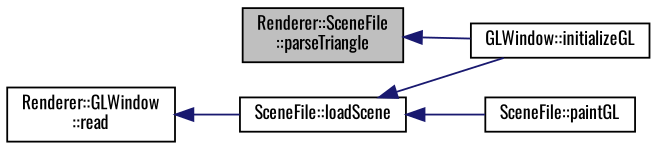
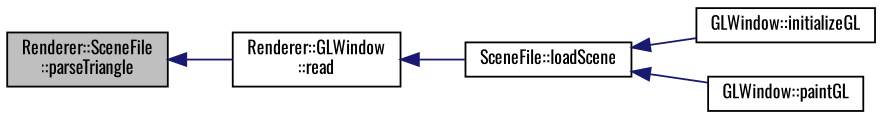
(446, 38) -> (210, 60)
(560, 115) -> (786, 94)
